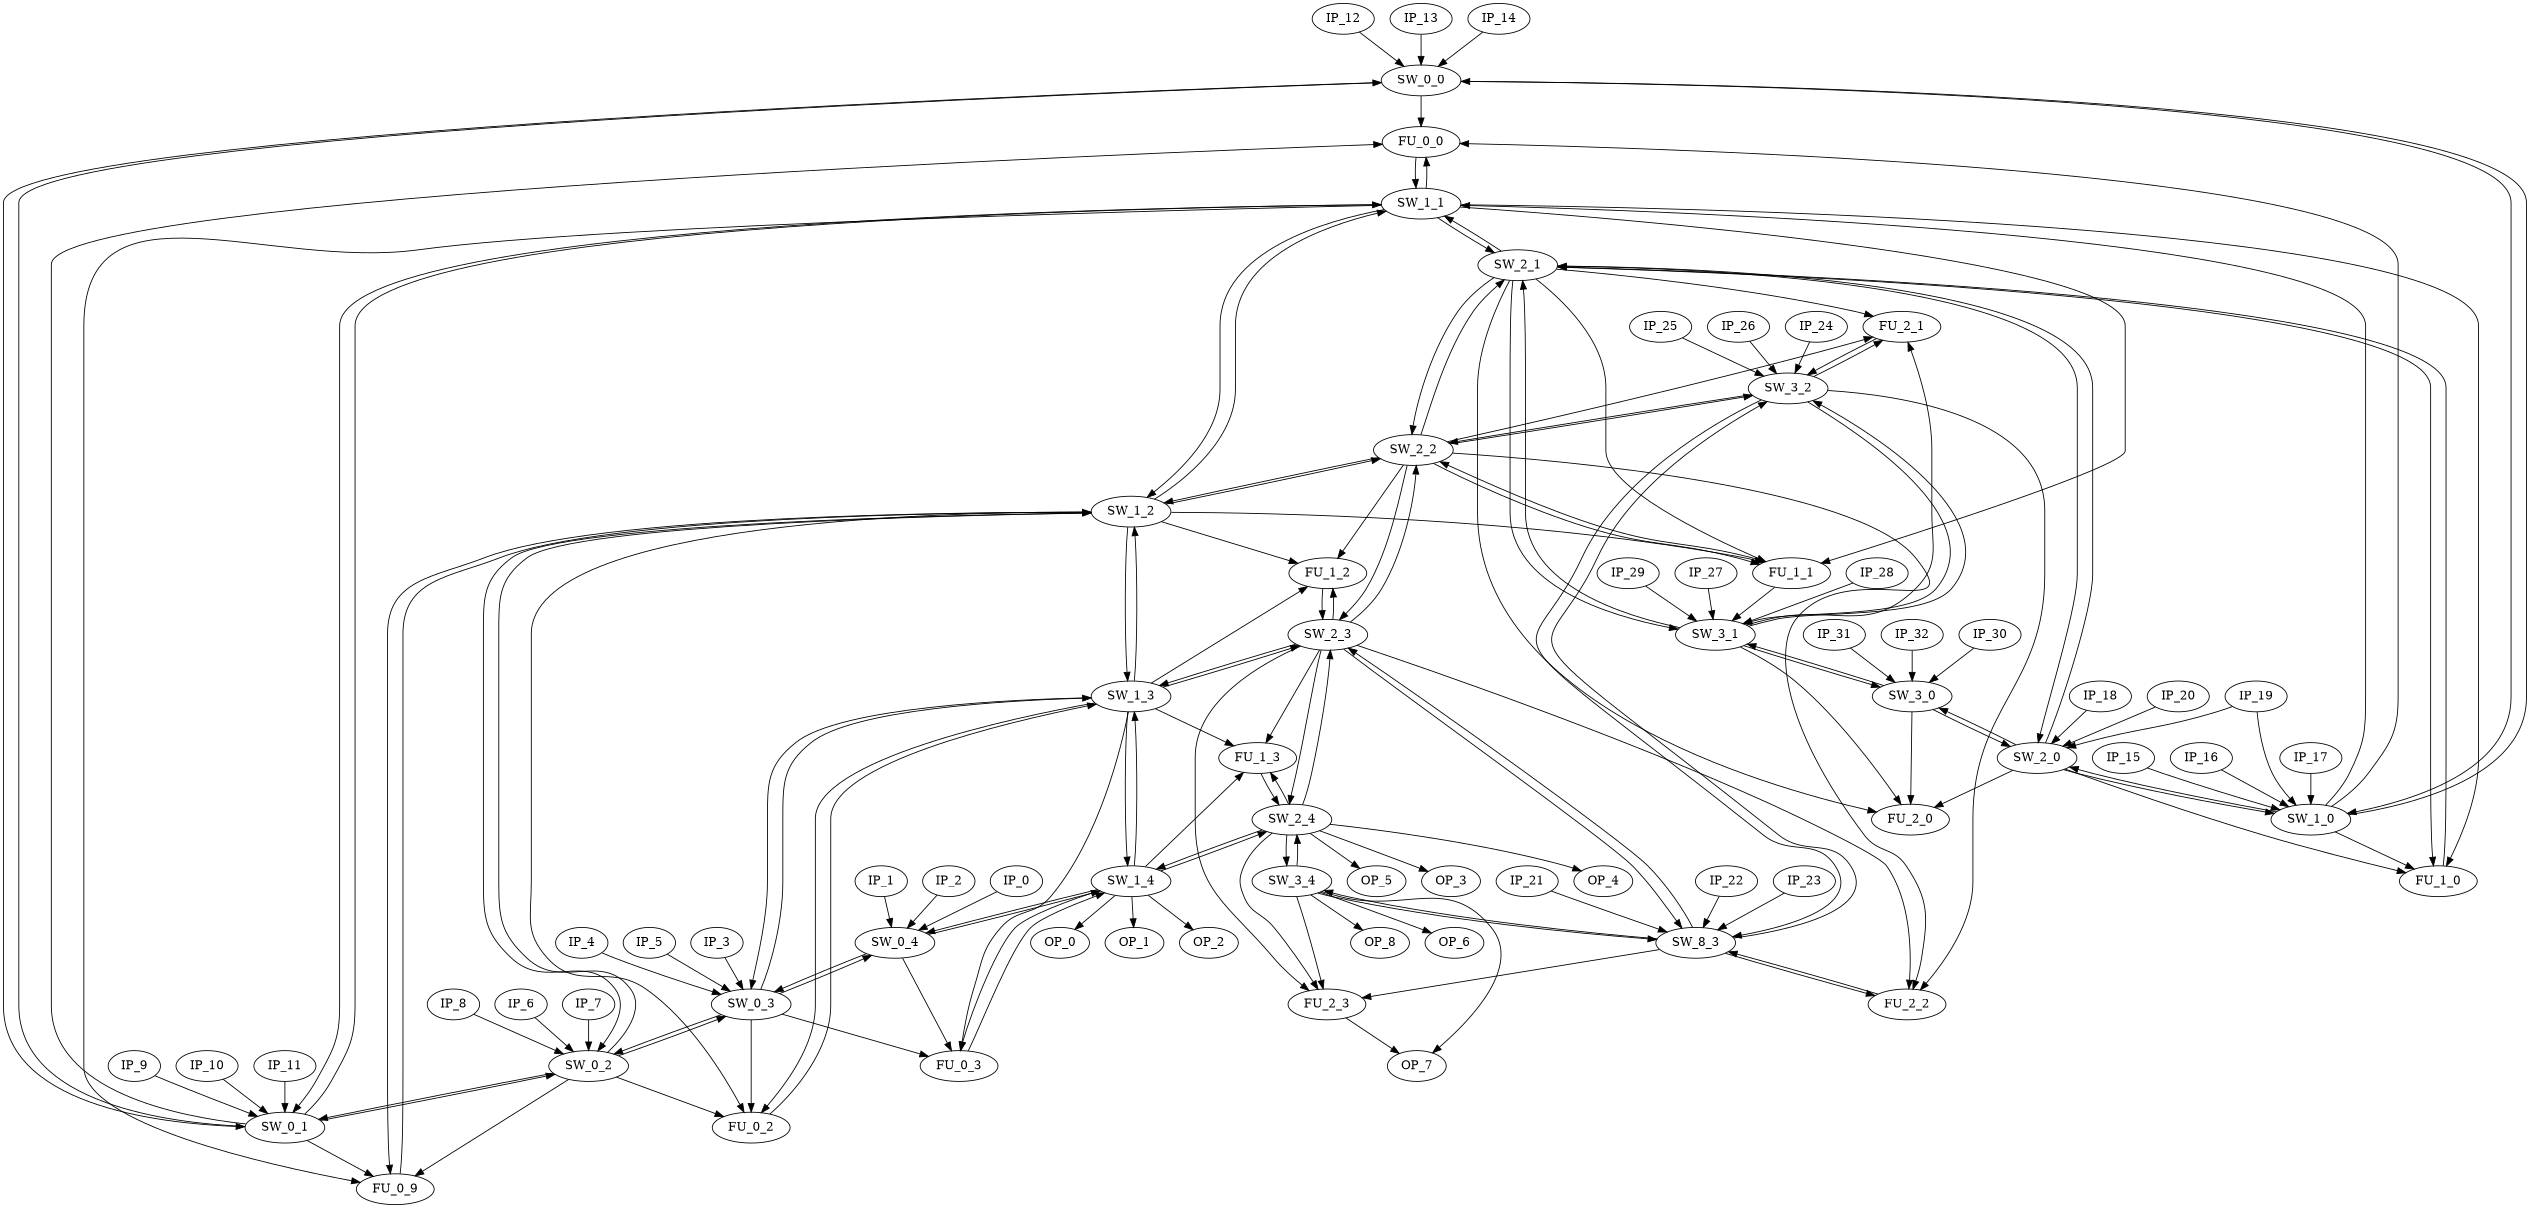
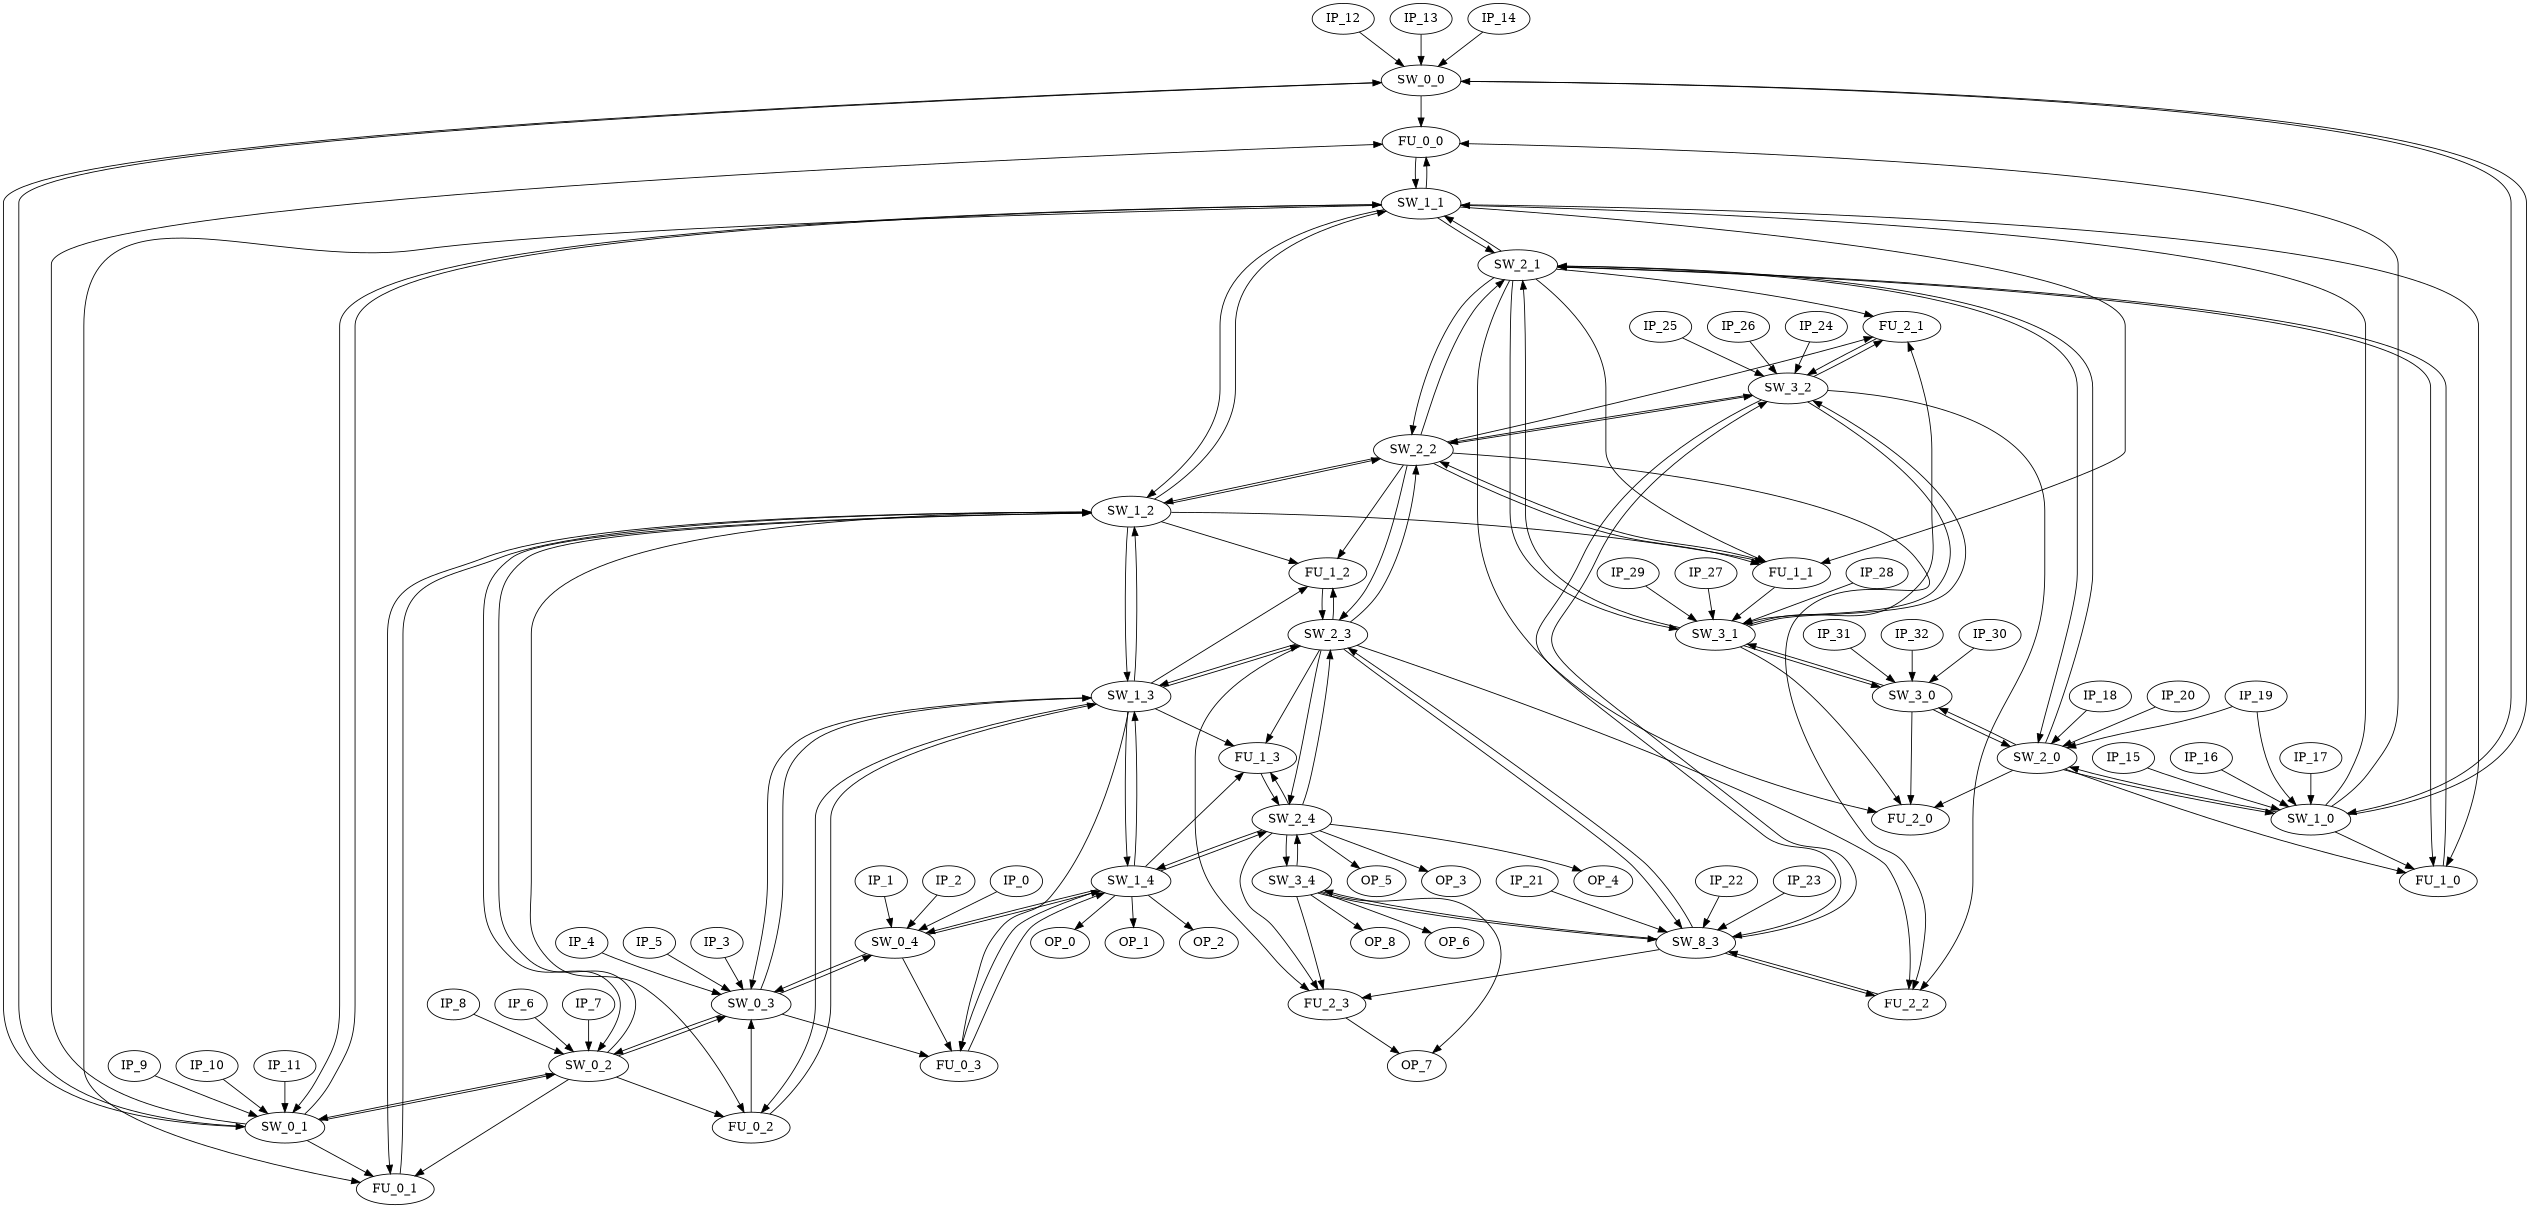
(751, 1062) -> (751, 1070)
(395, 1189) -> (395, 1189)
